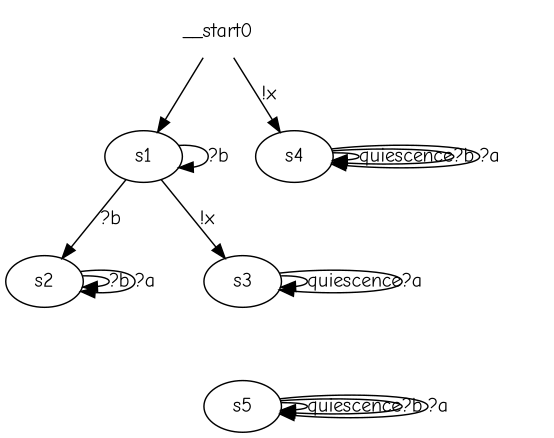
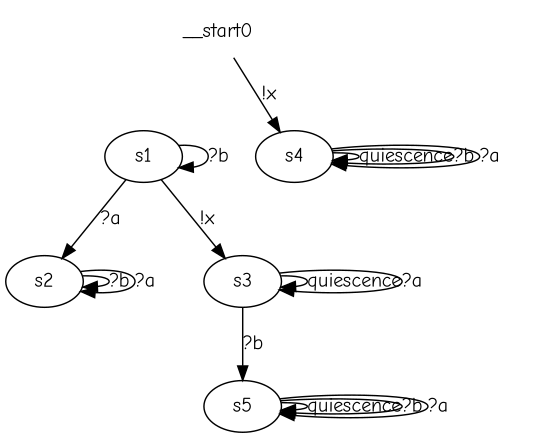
(184, 89) -> none
(111, 219) -> (111, 219)
none -> (243, 337)
